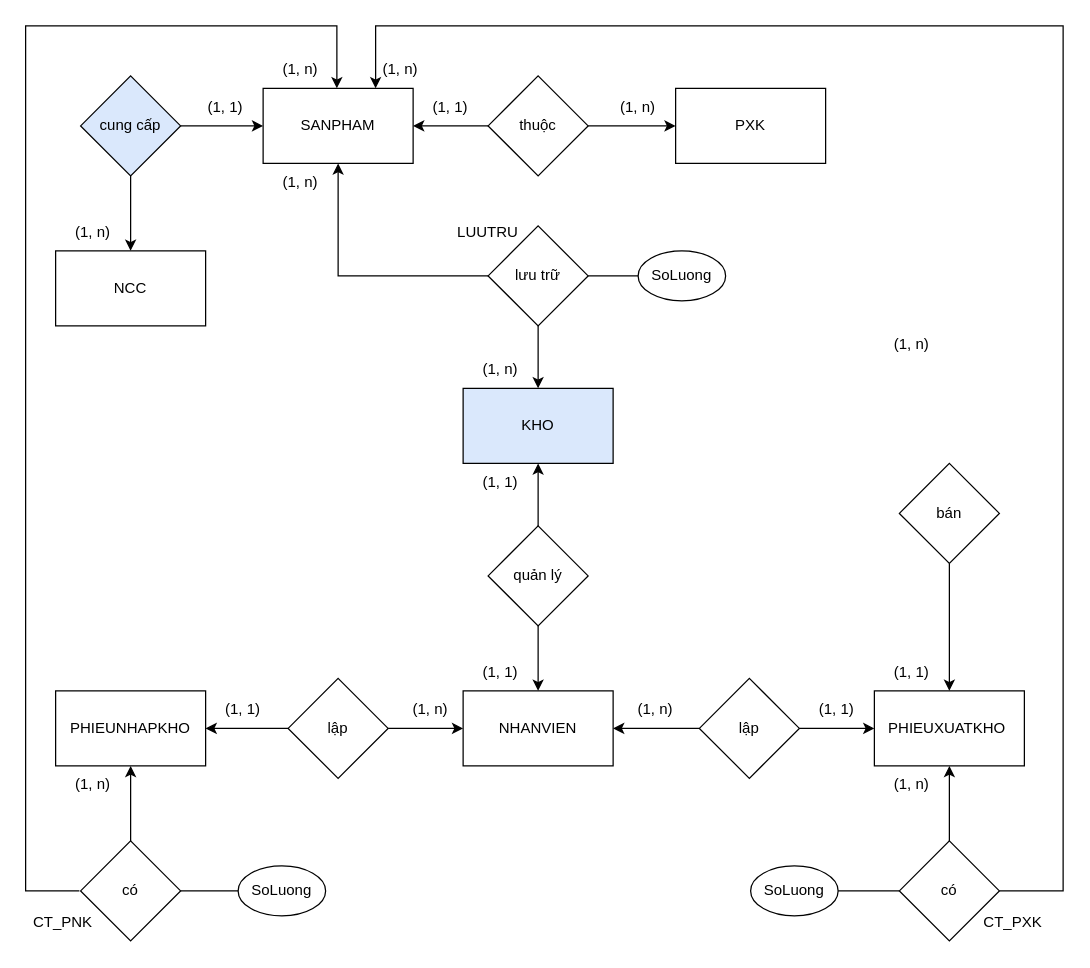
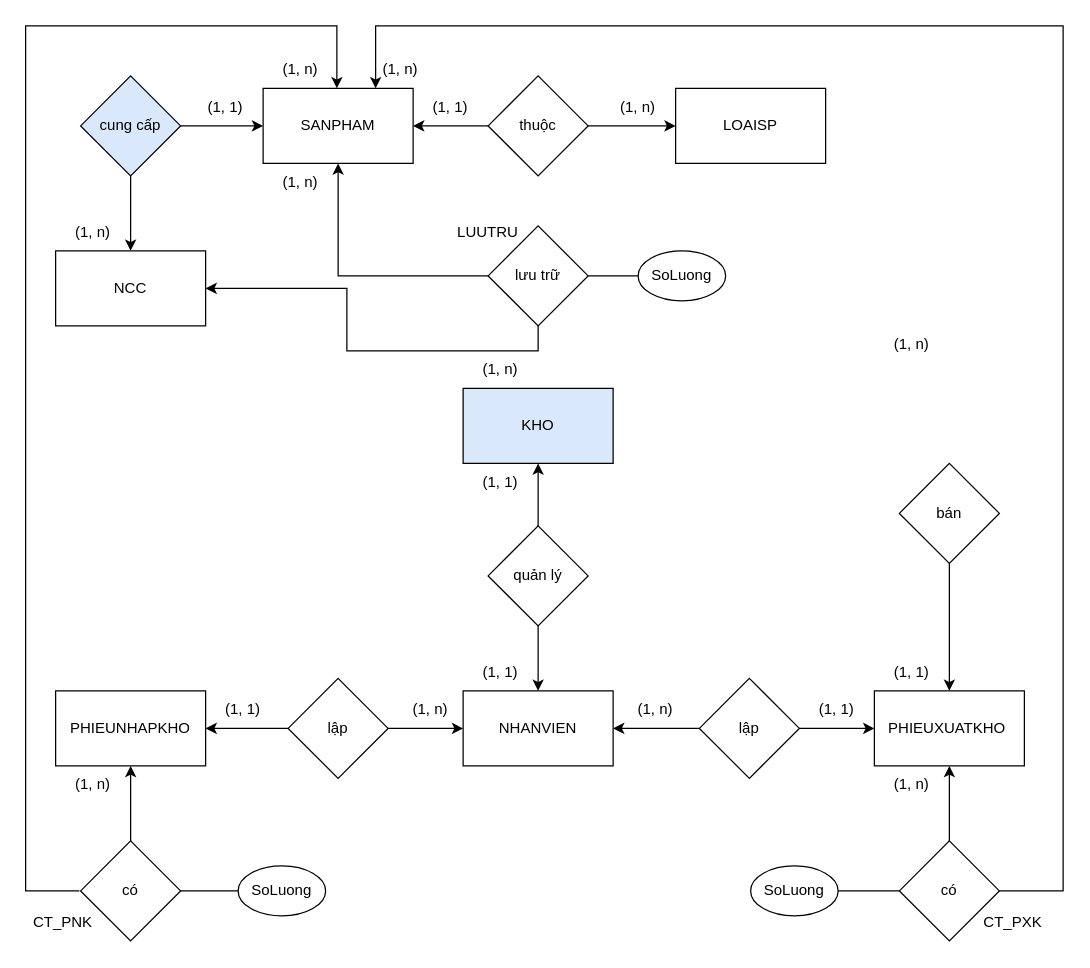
(751, 126) -> (751, 126)
(538, 364) -> (347, 351)
